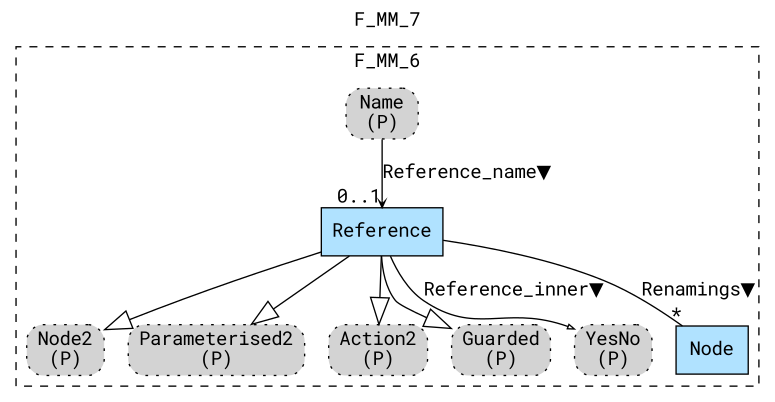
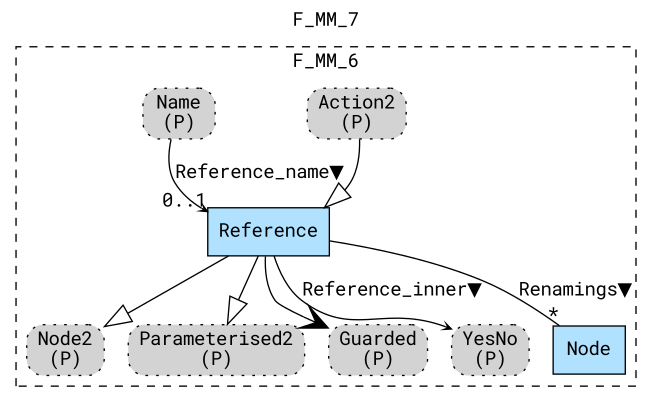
(381, 277) -> (357, 166)
(392, 296) -> (272, 295)
(466, 318) -> (345, 319)
